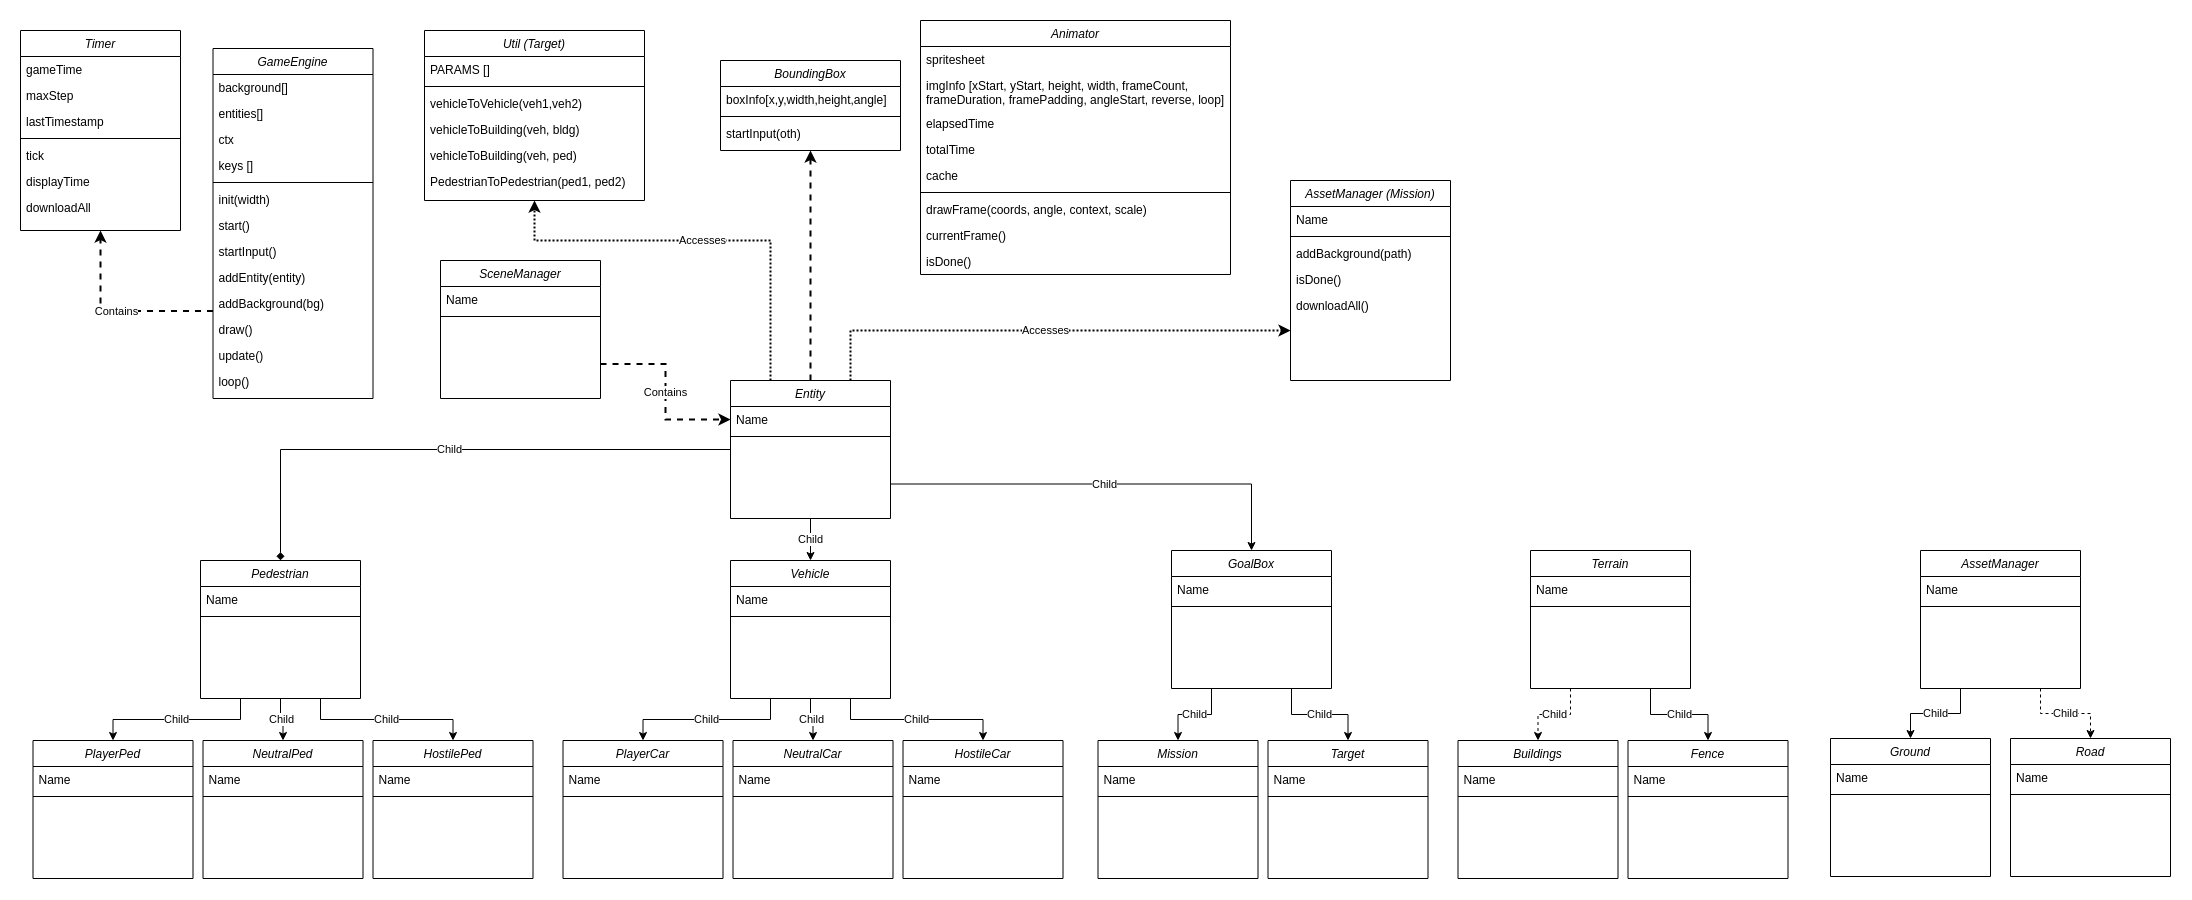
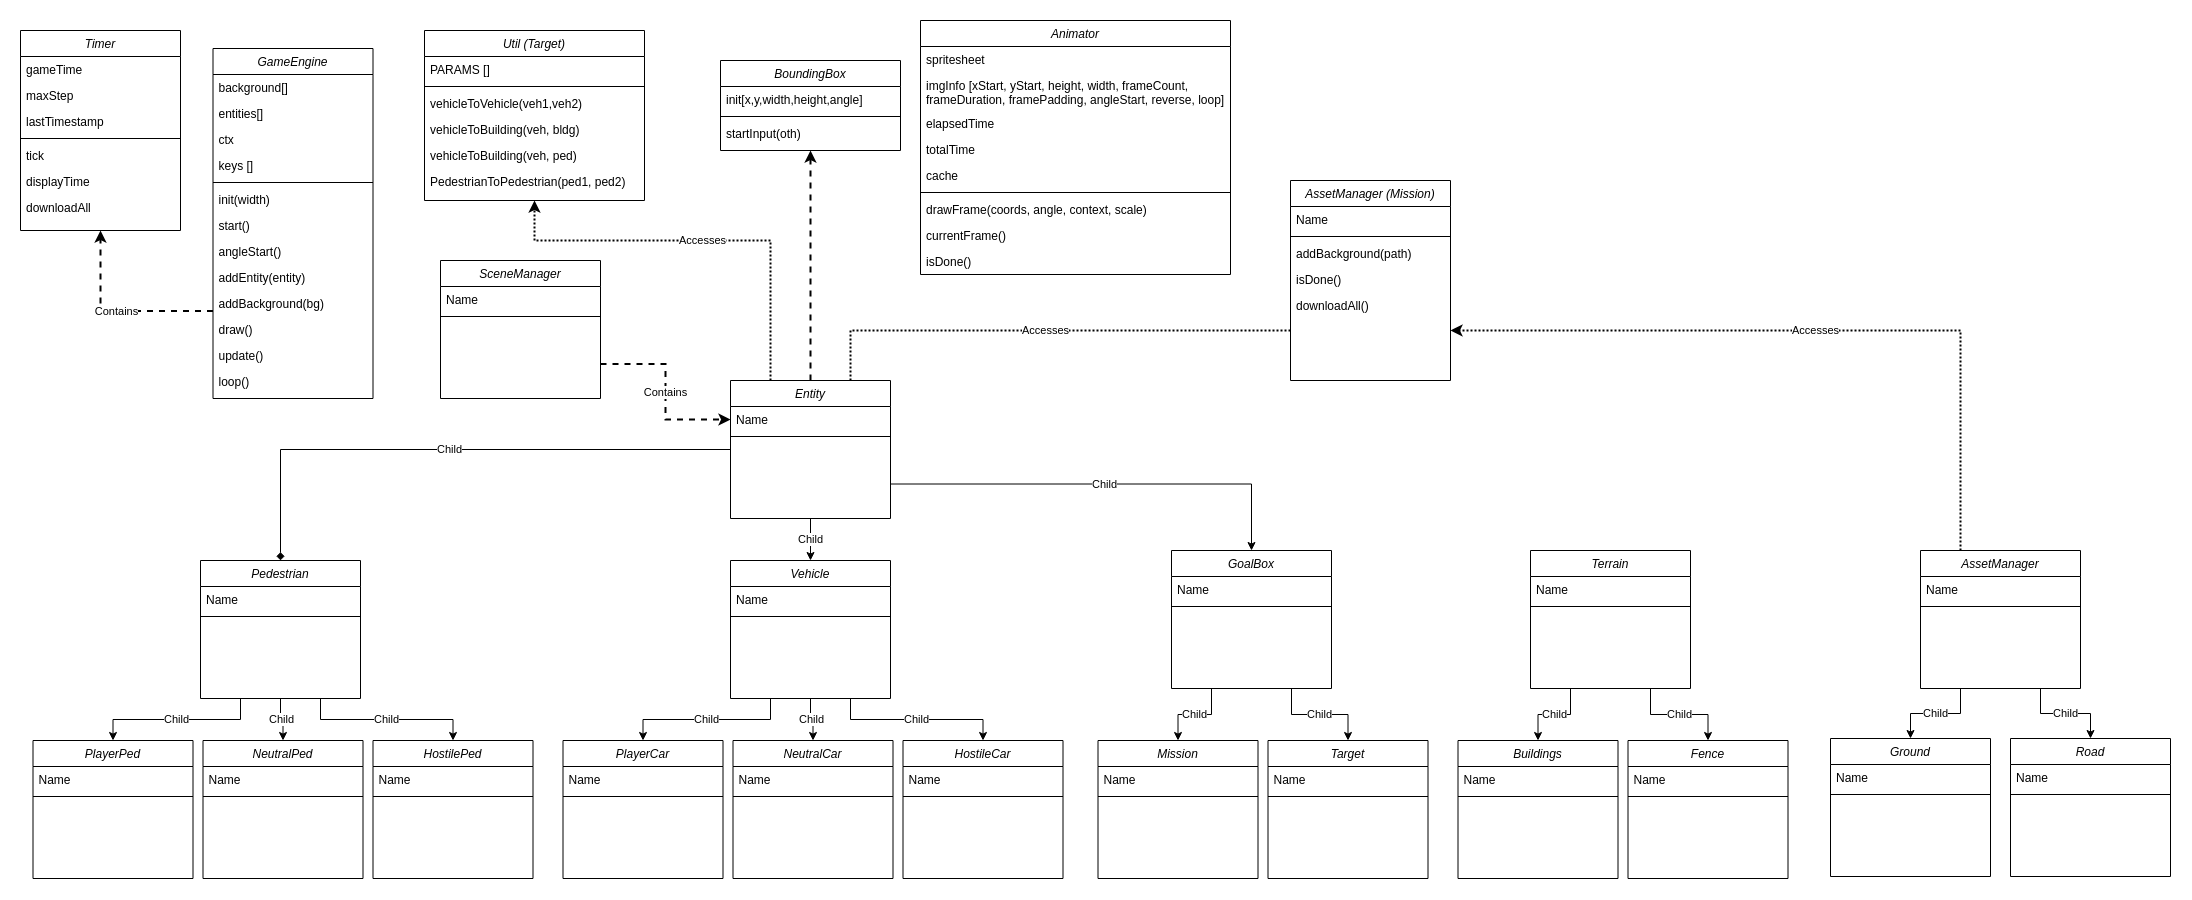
(819, 100) -> (806, 100)
(259, 252) -> (257, 252)
(1280, 331) -> (1283, 331)
none -> (1820, 331)
(1571, 705) -> (1571, 705)
(2041, 708) -> (2041, 708)
